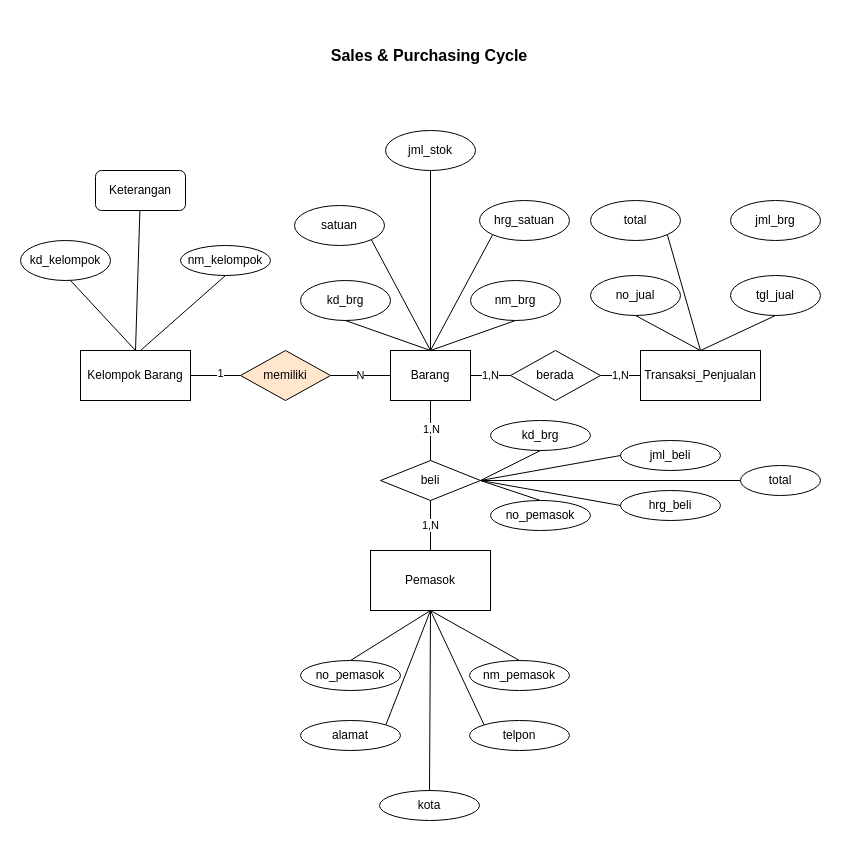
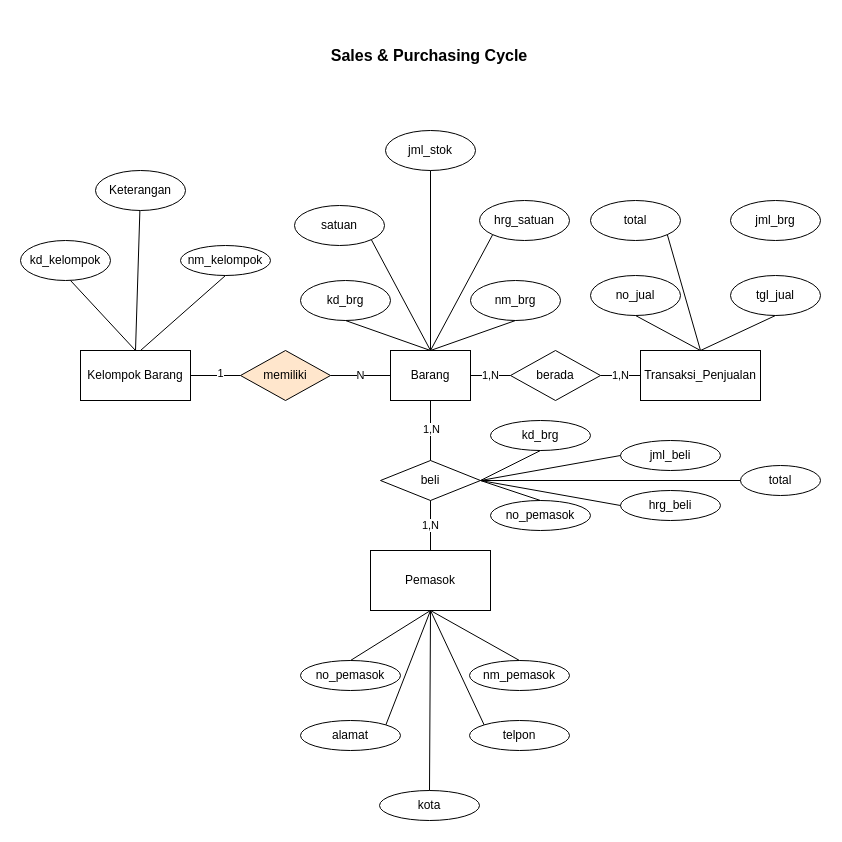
(141, 191) -> (141, 191)
